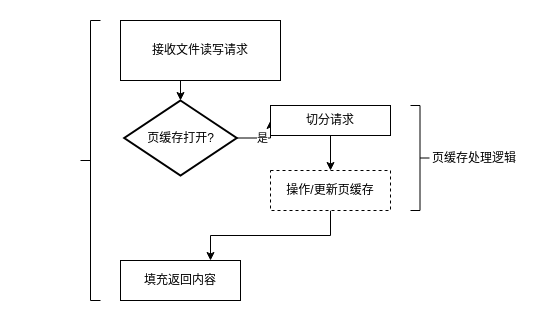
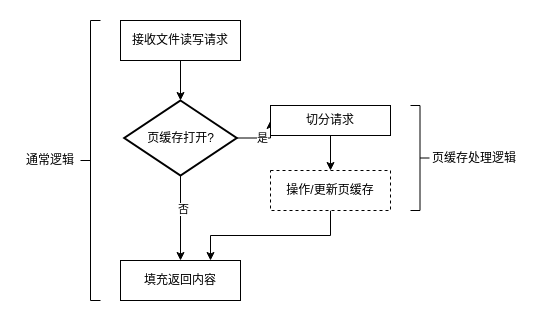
(201, 51) -> (181, 41)
none -> (51, 161)
none -> (181, 215)
